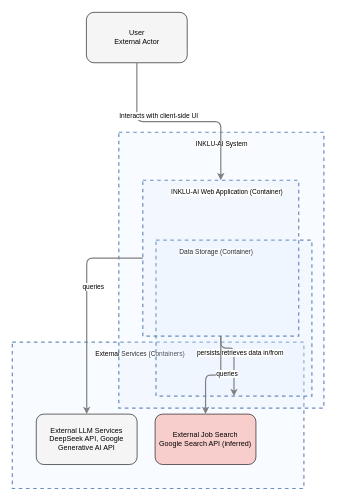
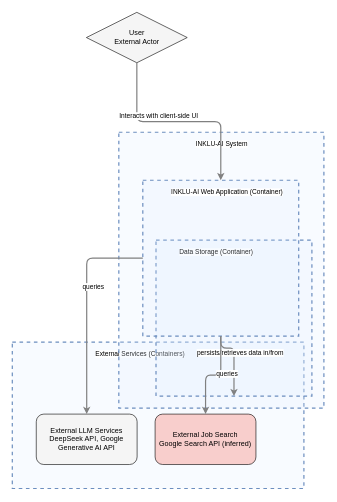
(137, 38) -> (137, 38)
